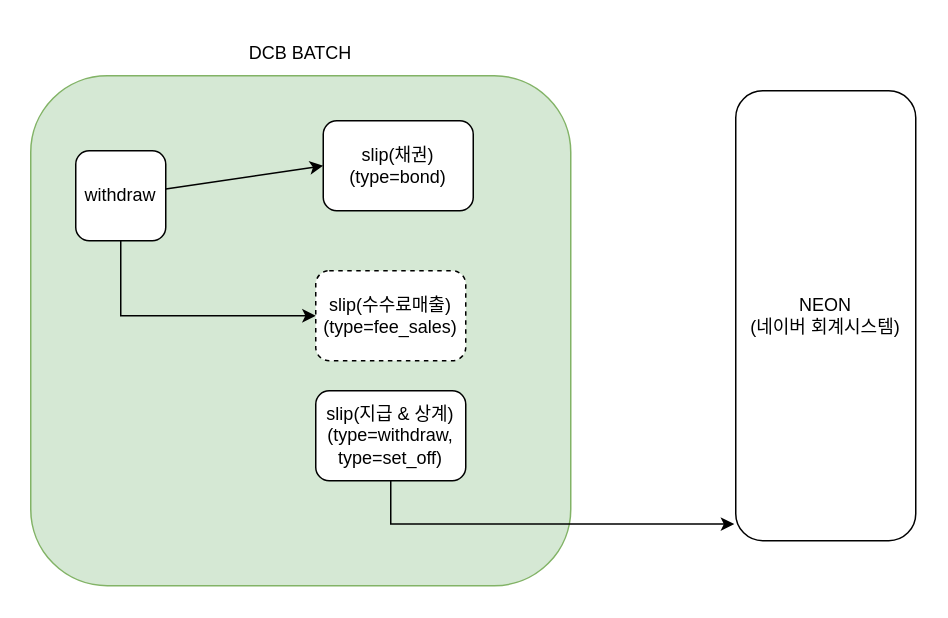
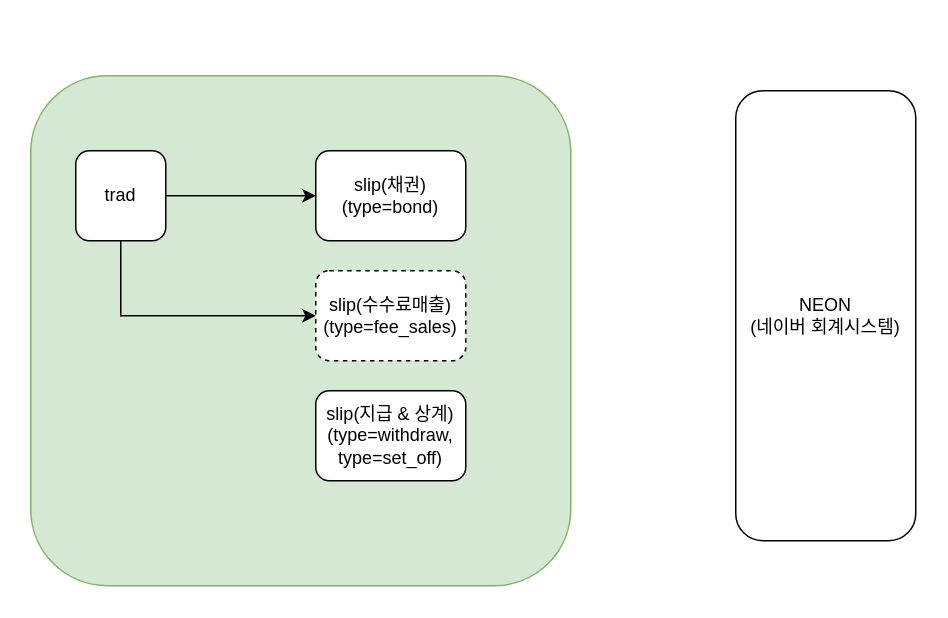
(301, 53) -> none
(398, 166) -> (391, 196)
(121, 196) -> (121, 196)
(536, 524) -> none
